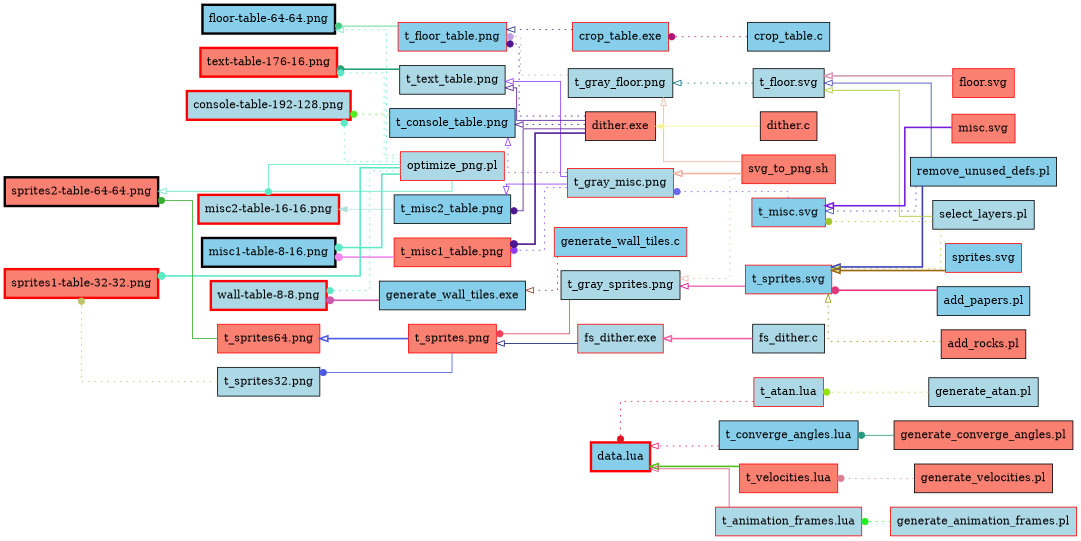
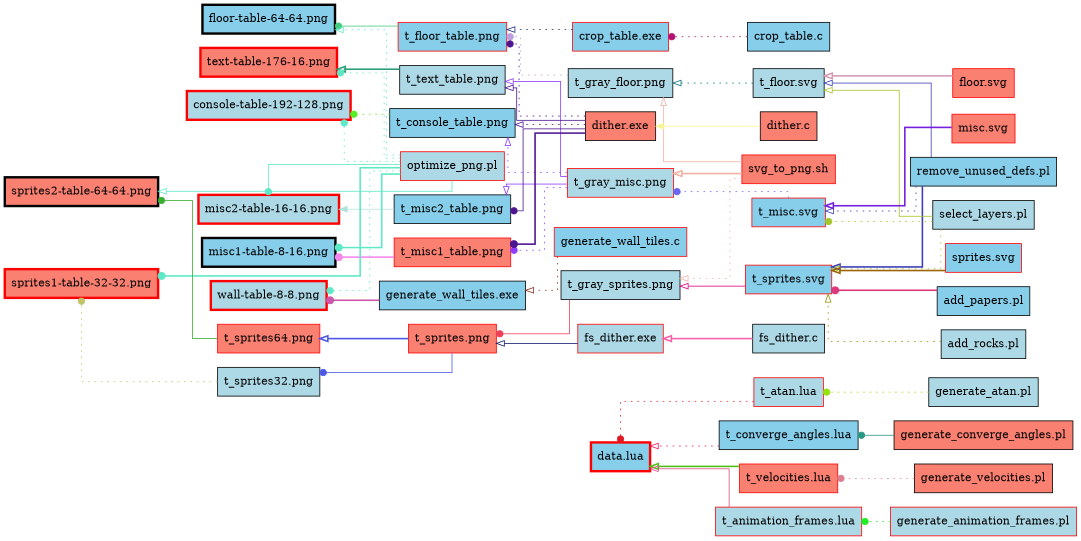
(372, 69) -> (372, 69)
(983, 344) -> (983, 344)
